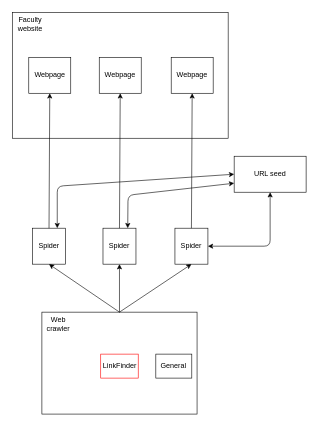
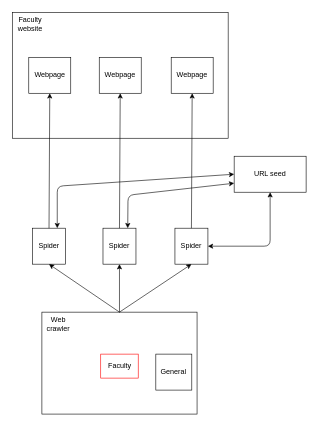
(120, 366) -> (120, 366)
(174, 366) -> (174, 372)
